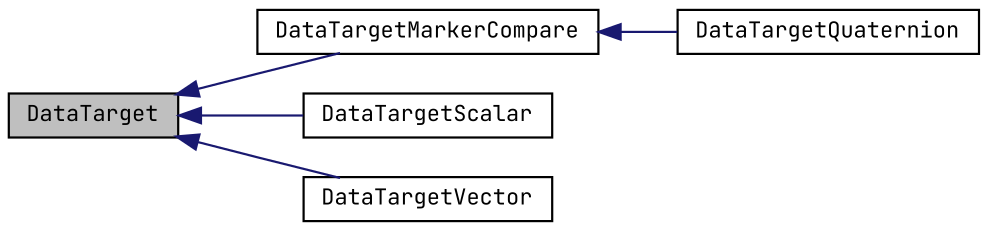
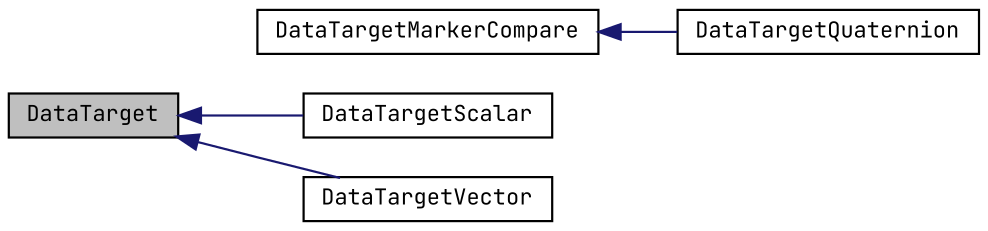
(269, 71) -> none
